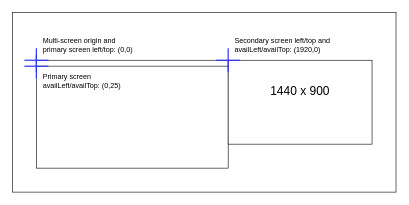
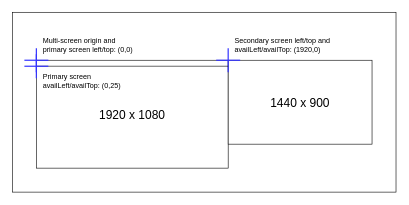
(300, 90) -> (300, 102)
none -> (132, 114)
